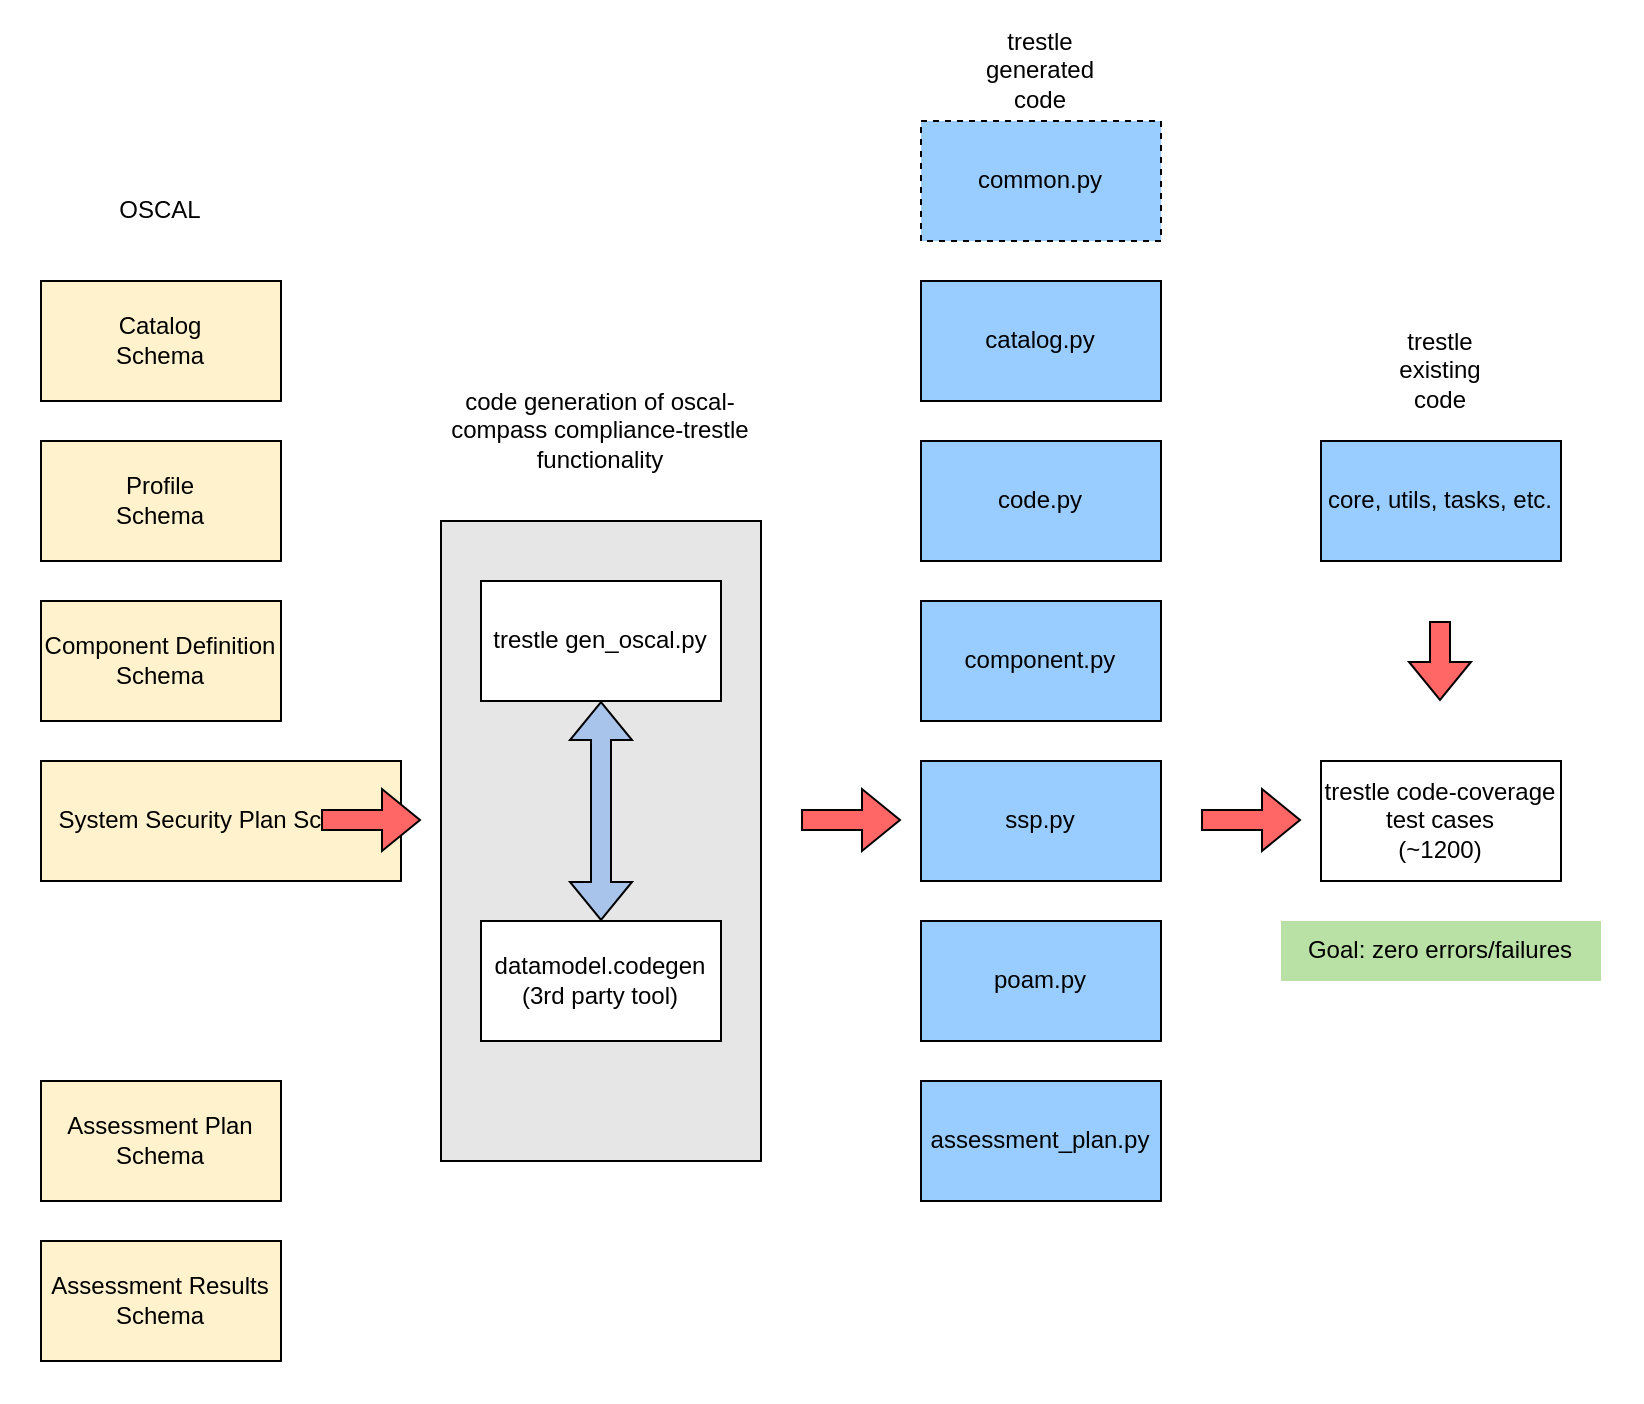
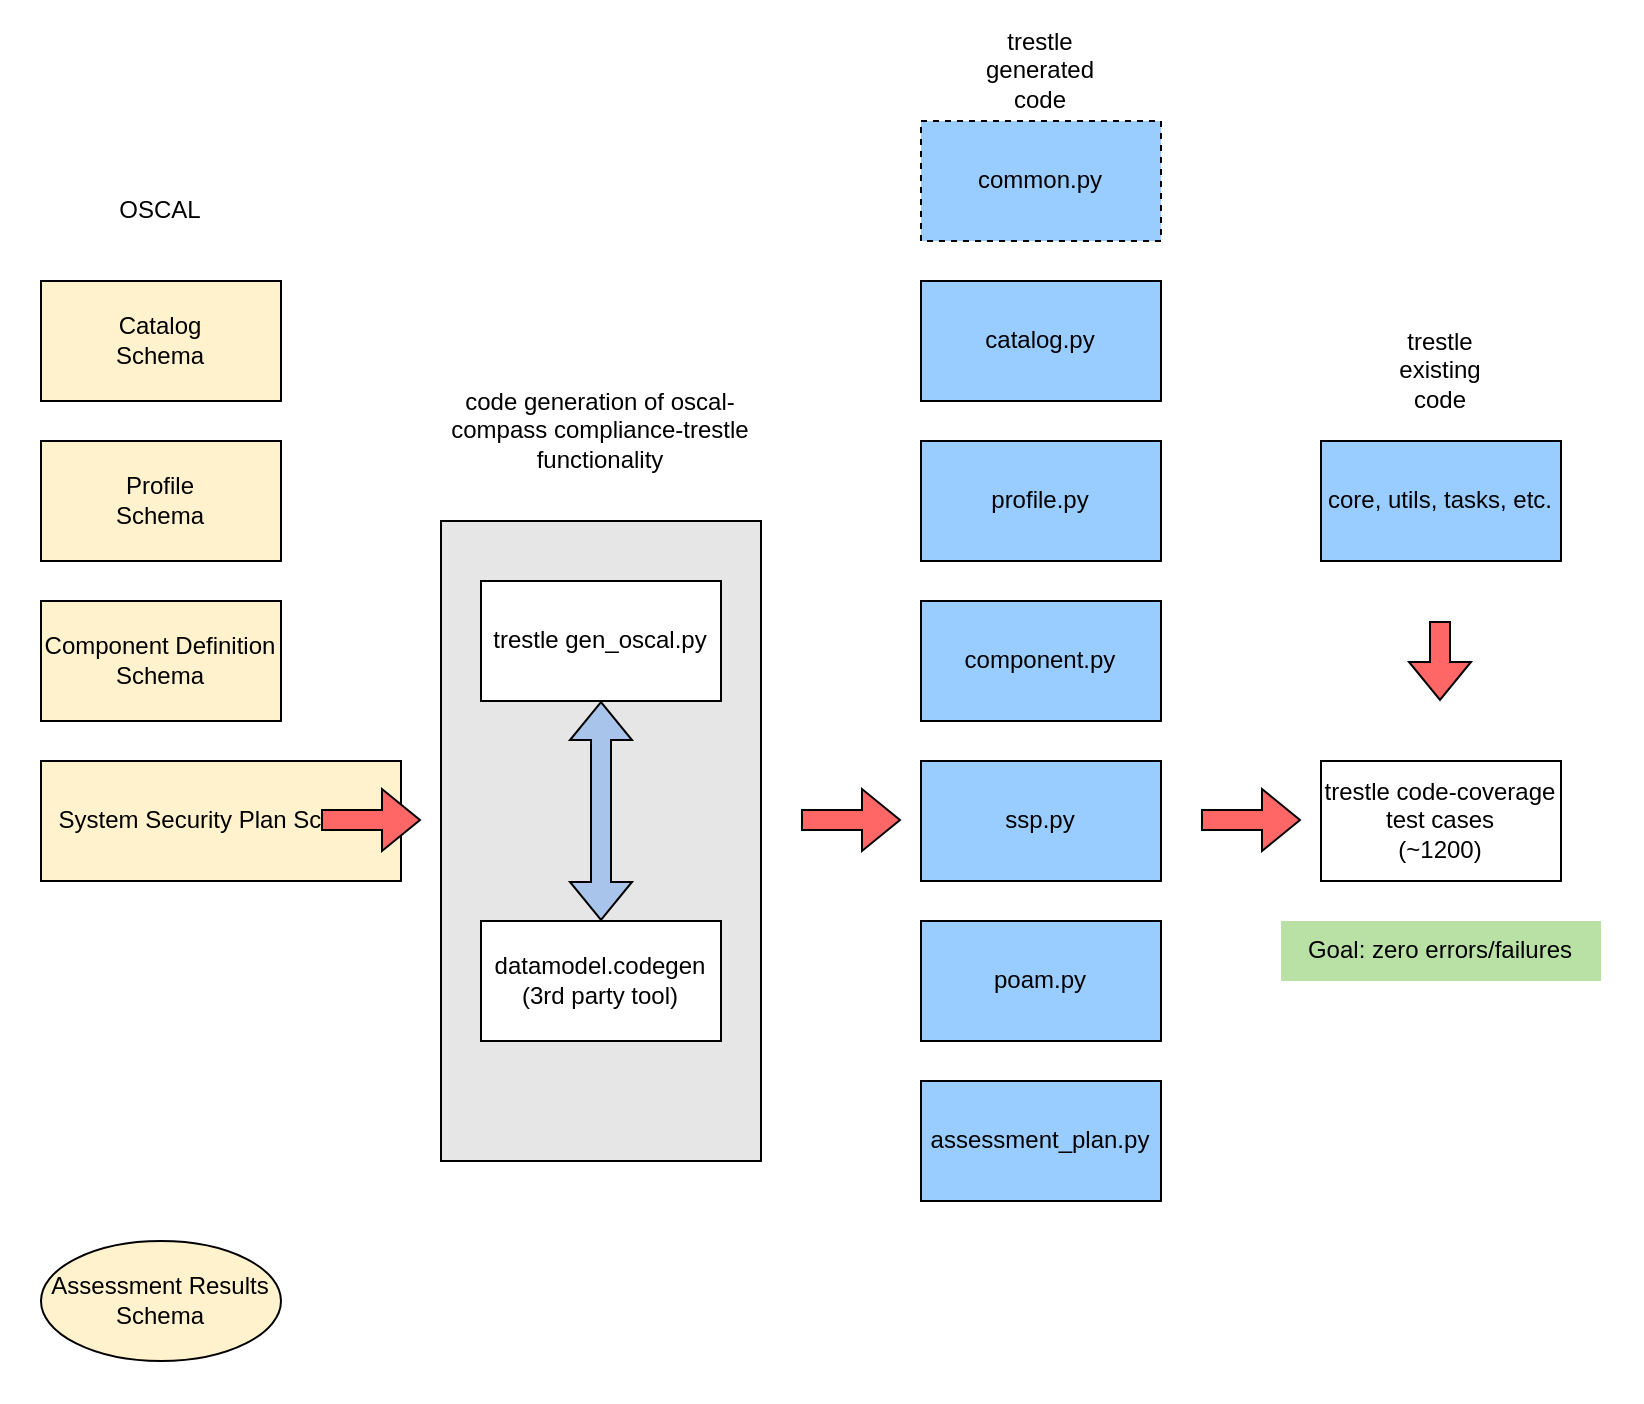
(1041, 501) -> (1041, 501)
(161, 1141) -> none
(161, 1301) -> (161, 1301)
